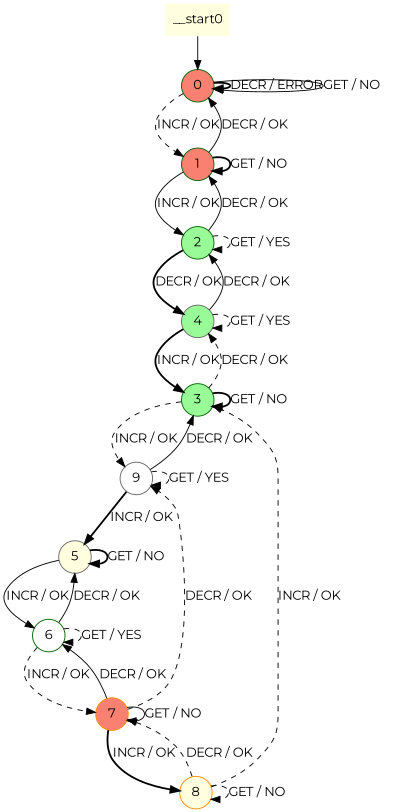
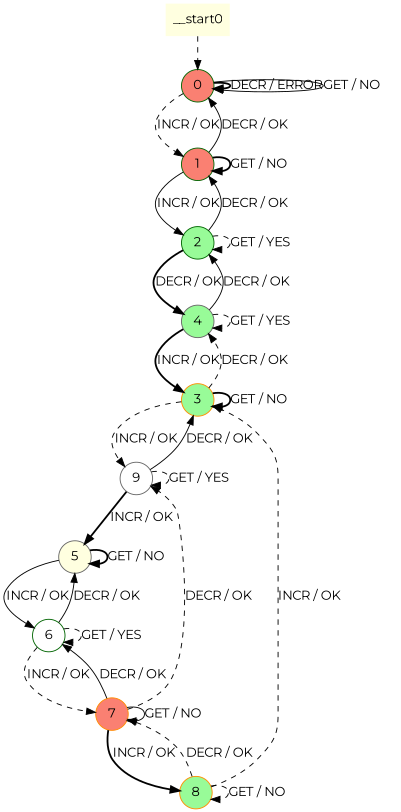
(198, 48) -> (198, 48)
(198, 400) -> (198, 400)
(196, 793) -> (196, 793)
